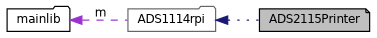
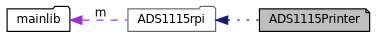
(172, 20) -> (172, 20)
(315, 20) -> (315, 20)
